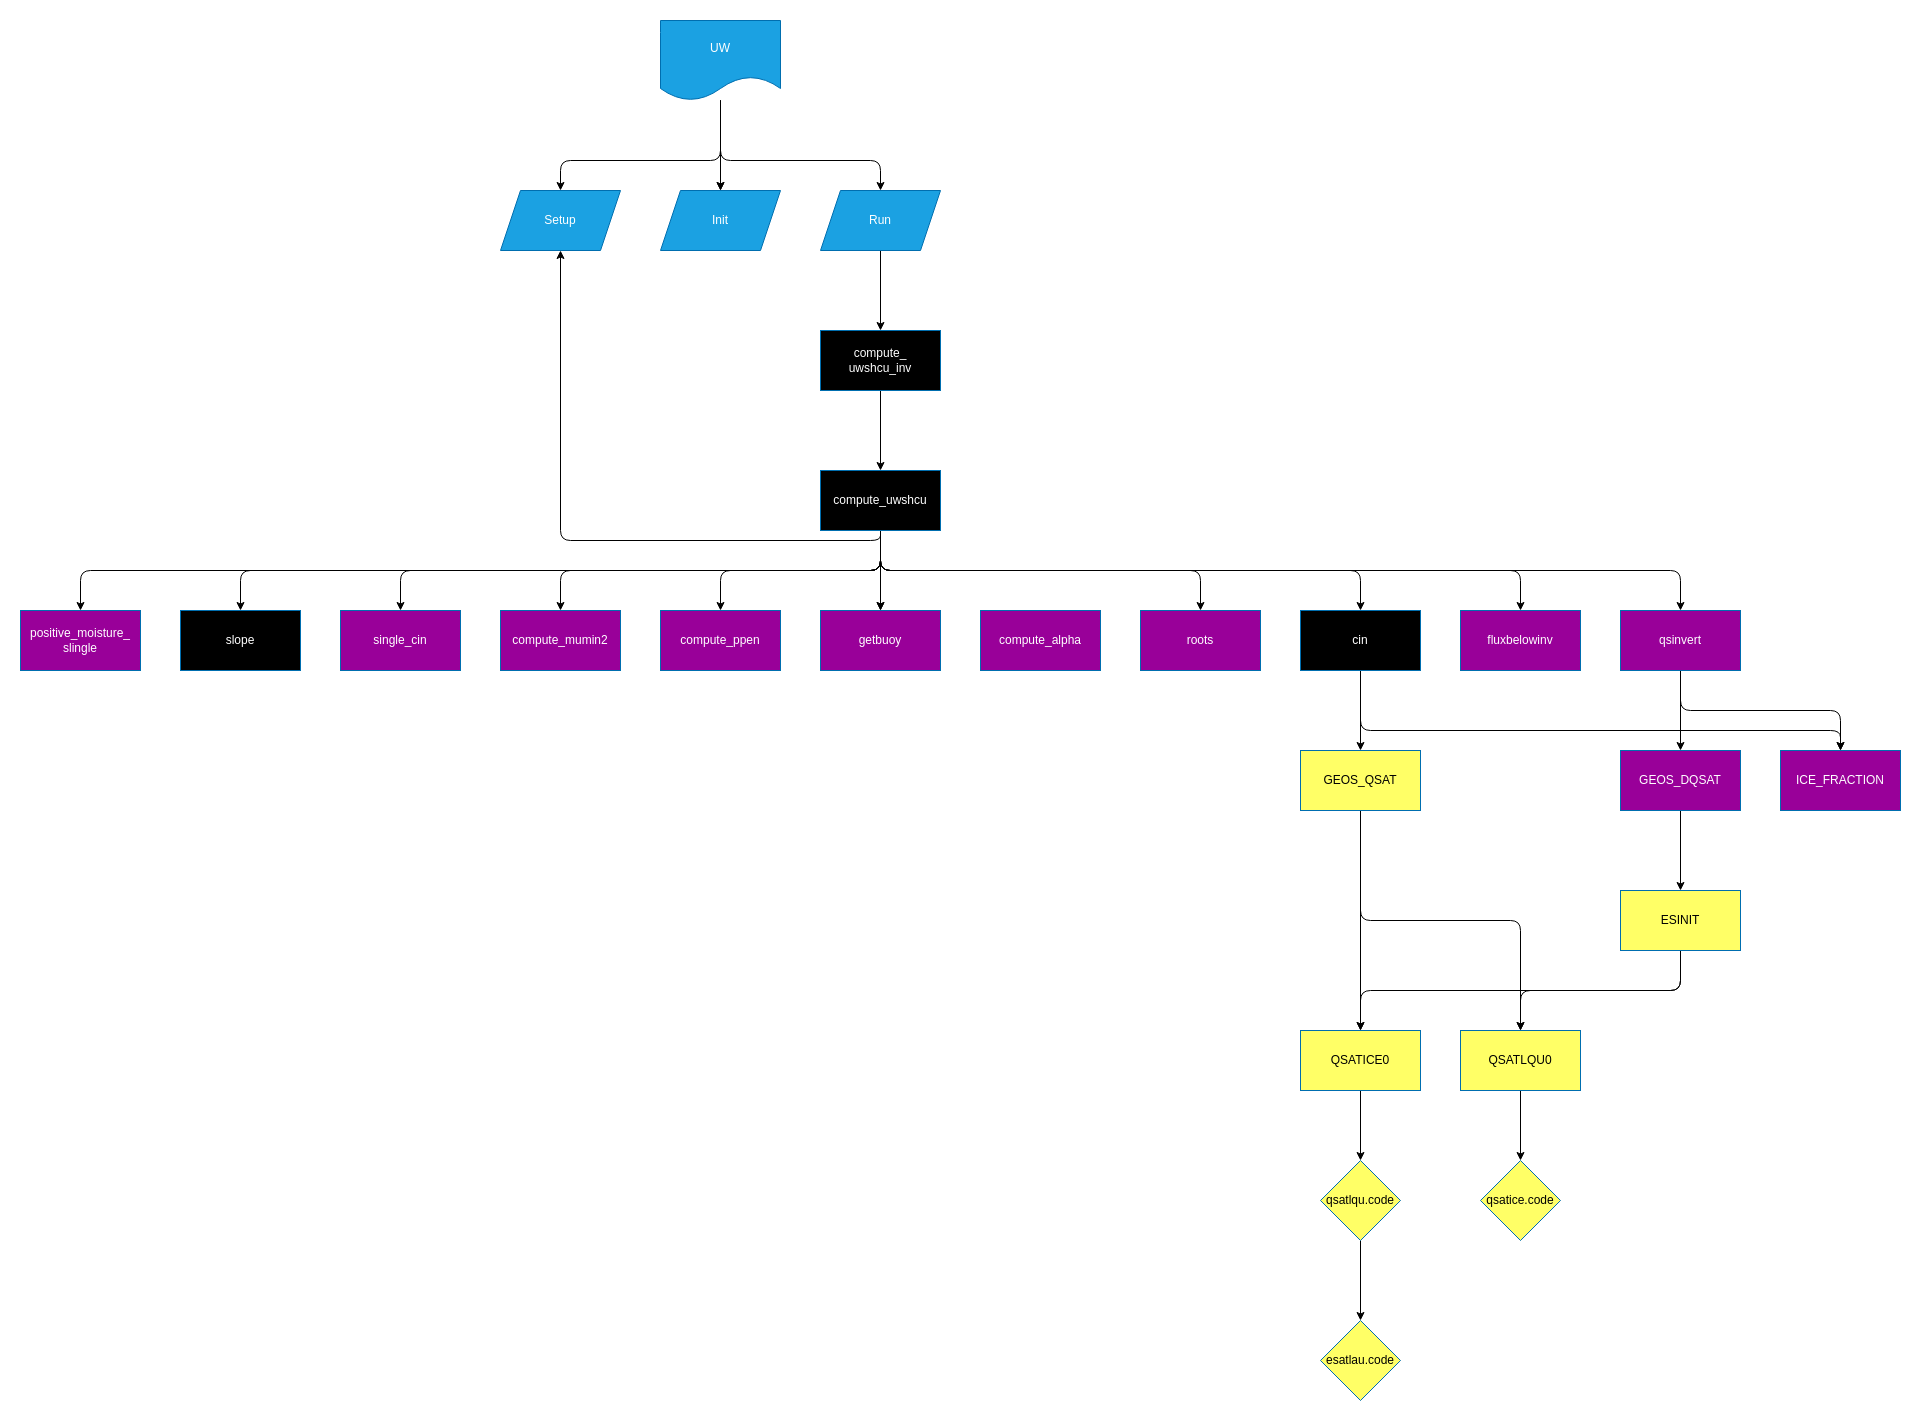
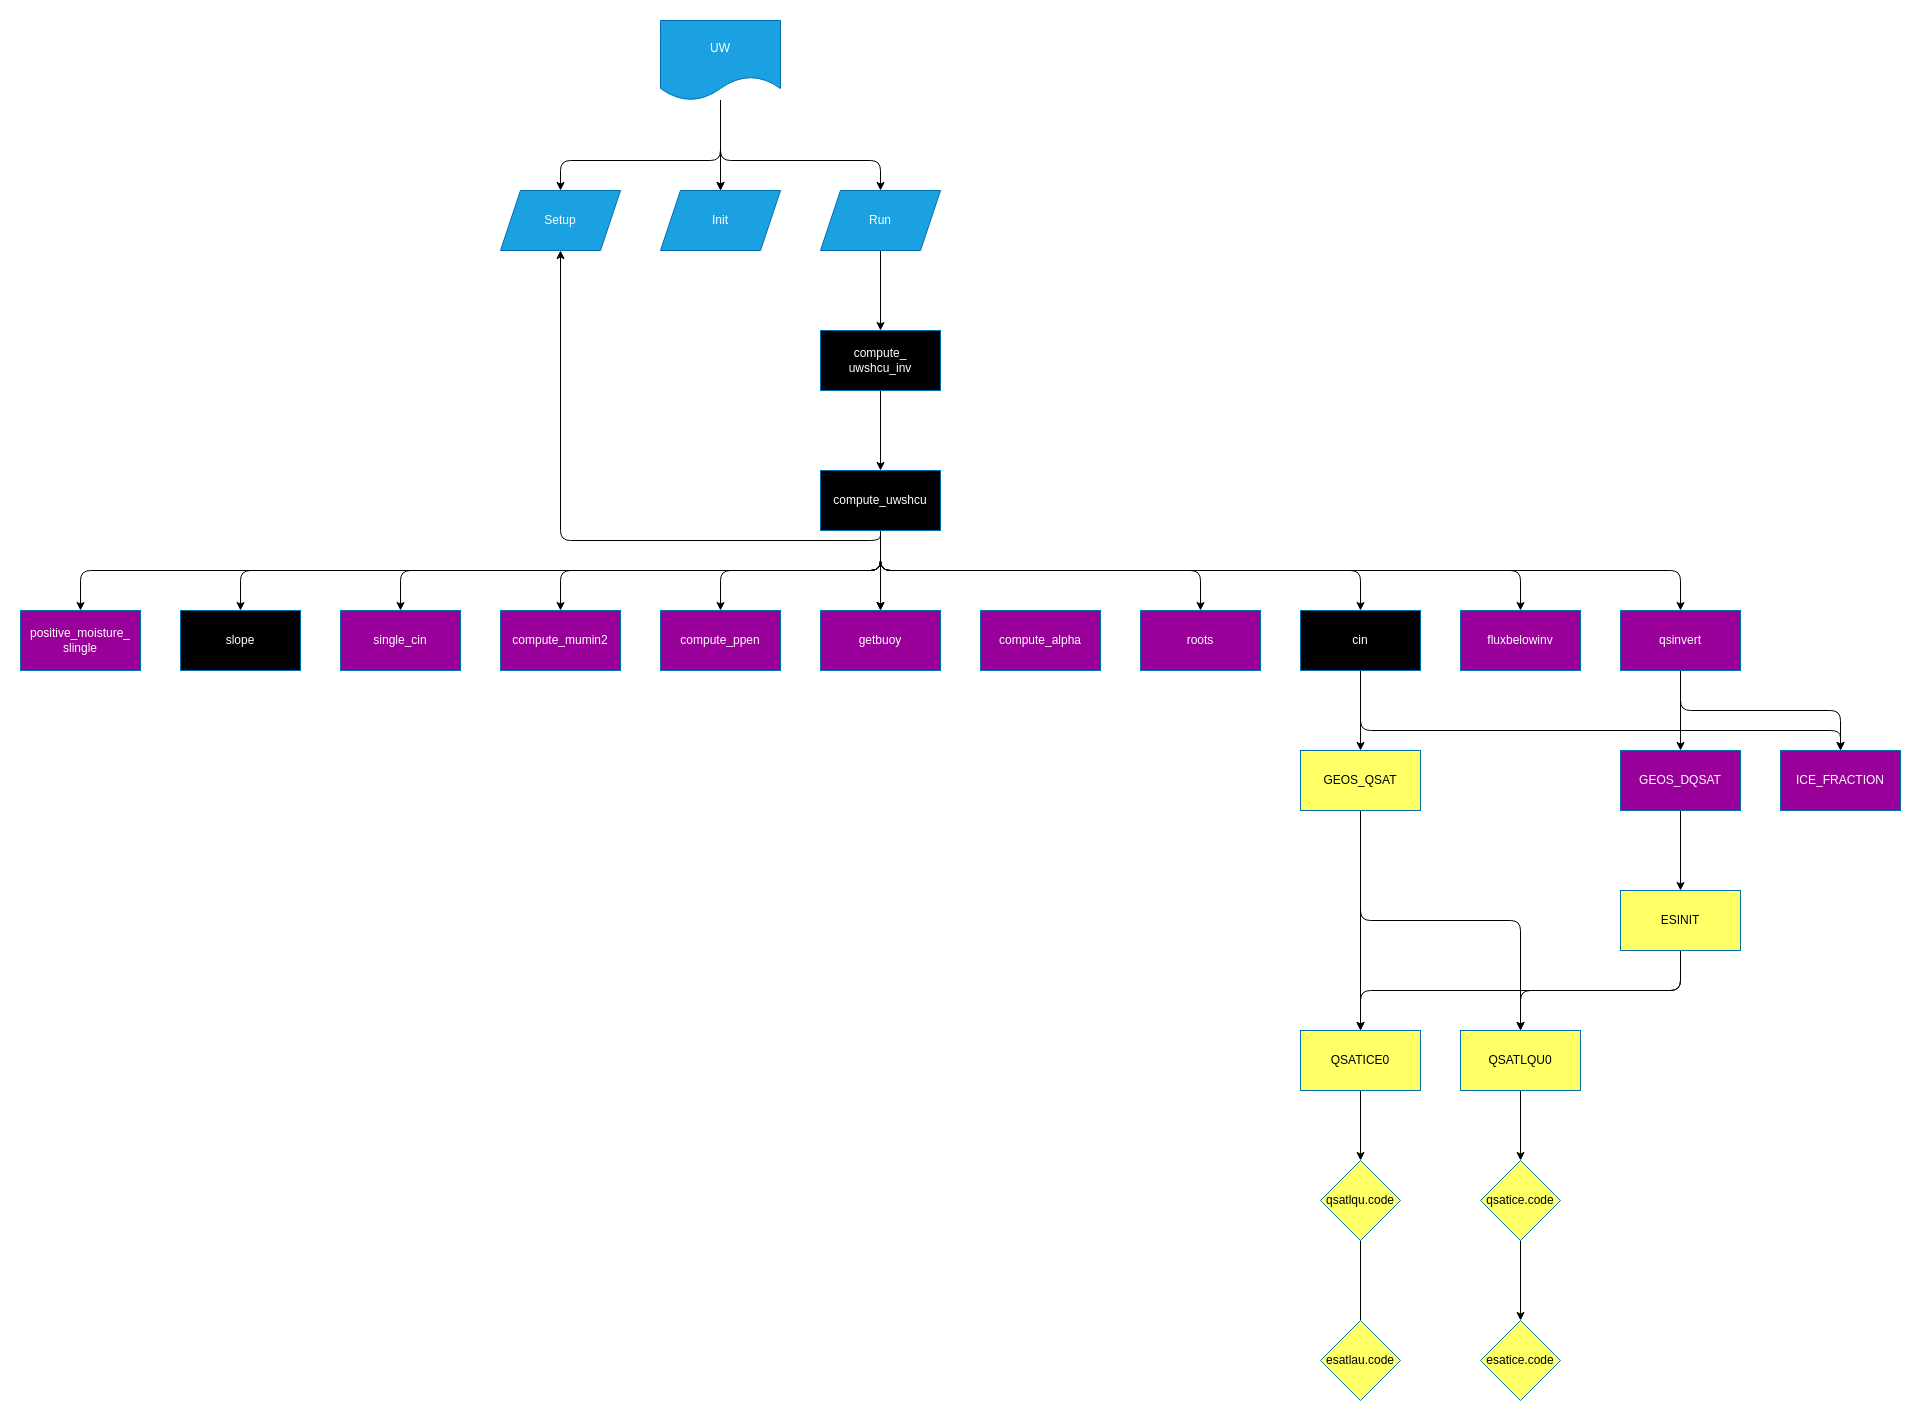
none -> (1521, 1277)
(1361, 1312) -> (1361, 1315)
none -> (1521, 1361)
